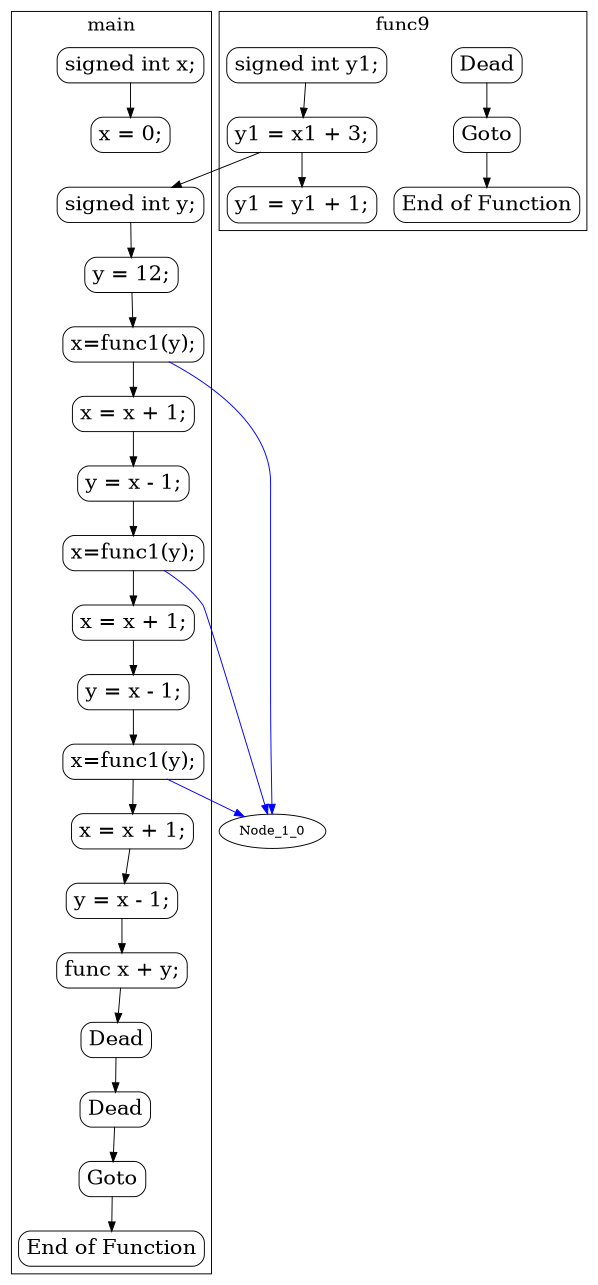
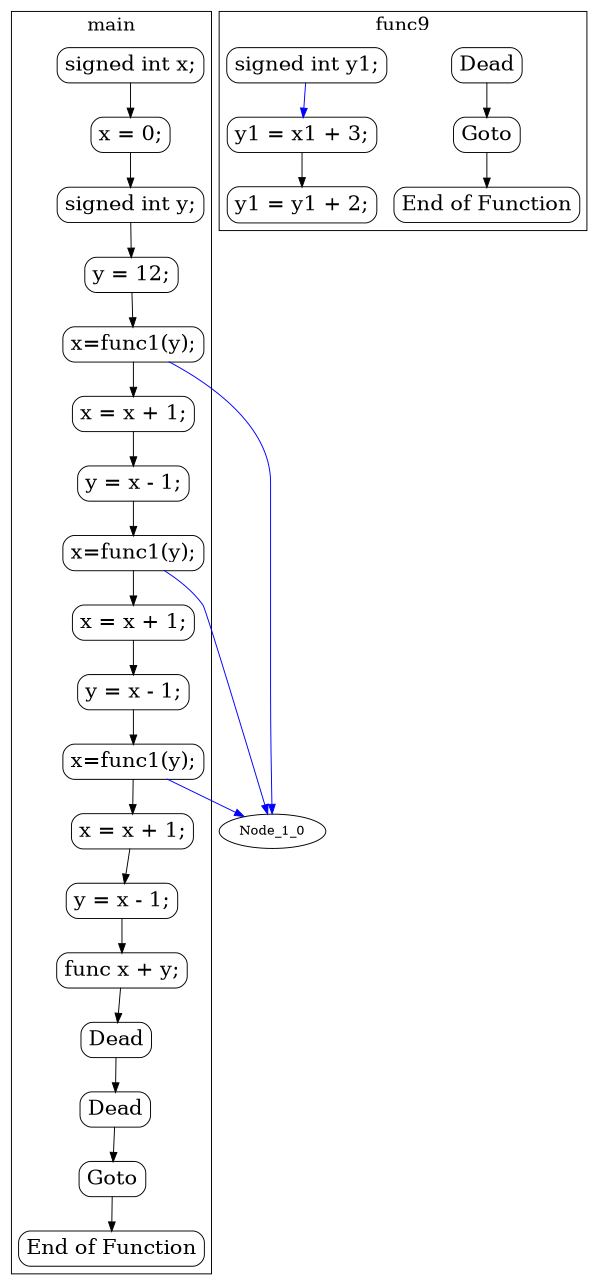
(305, 95) -> (305, 95)
(227, 166) -> (131, 165)
(302, 205) -> (302, 205)
